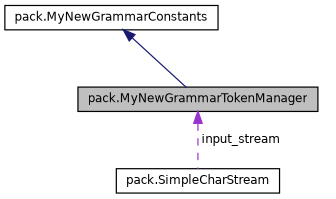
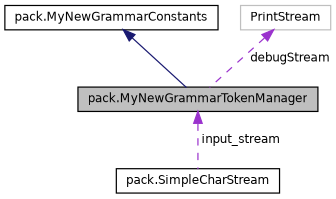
none -> (286, 18)
